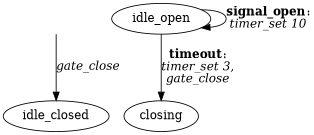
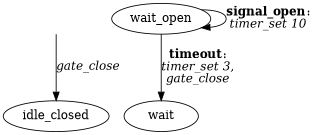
(161, 19) -> (161, 19)
(161, 116) -> (161, 116)
